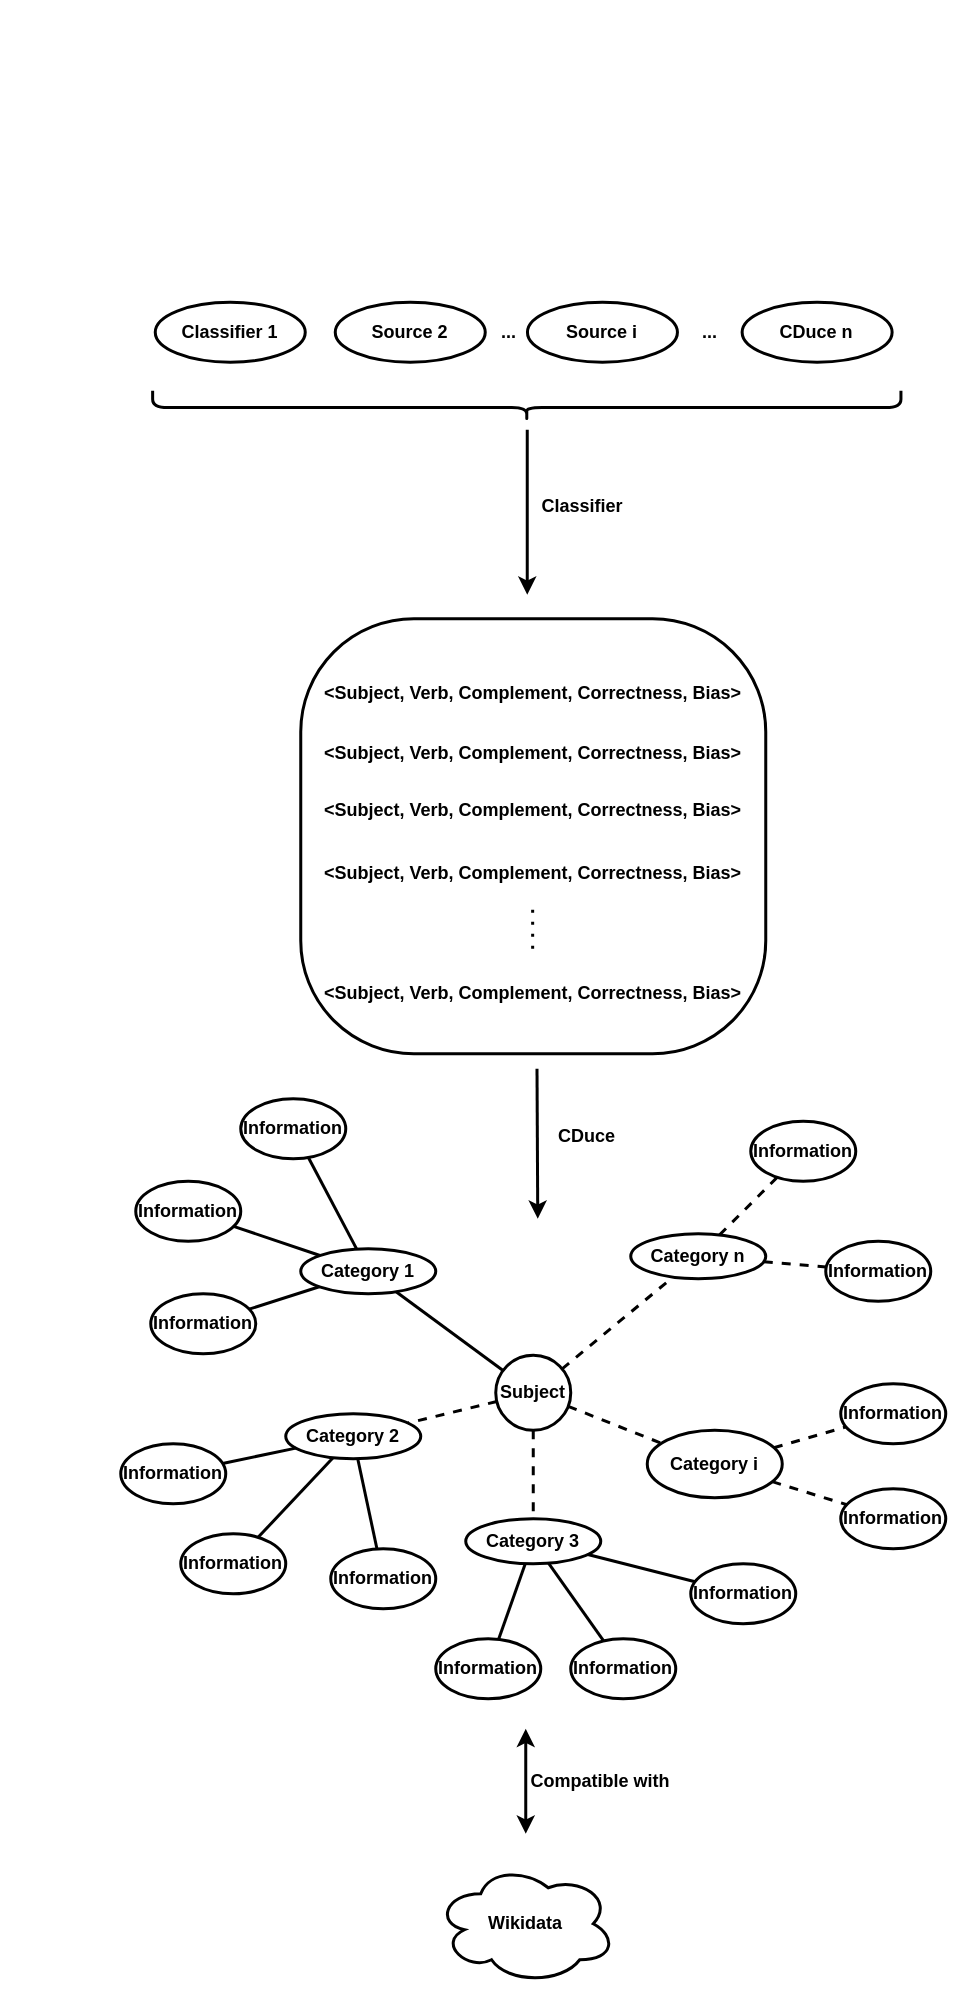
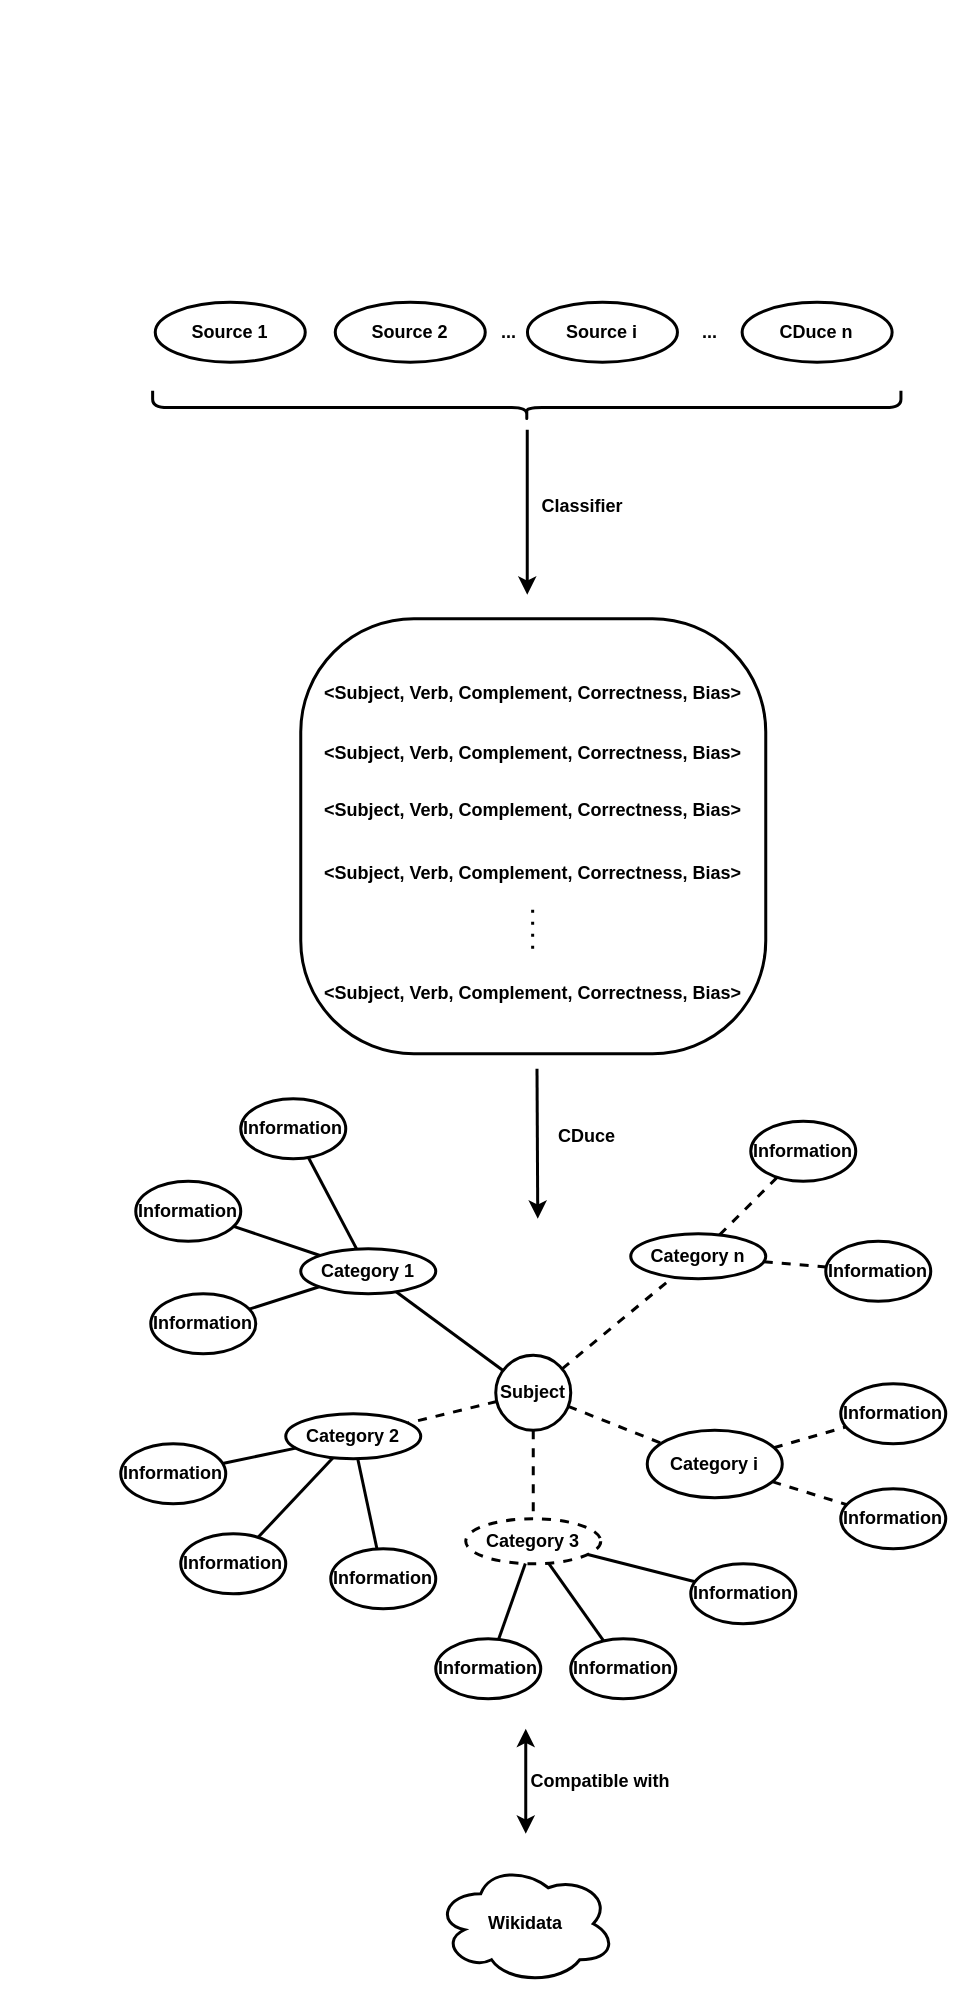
(230, 332) -> (230, 332)
(533, 1541) -> (533, 1541)
